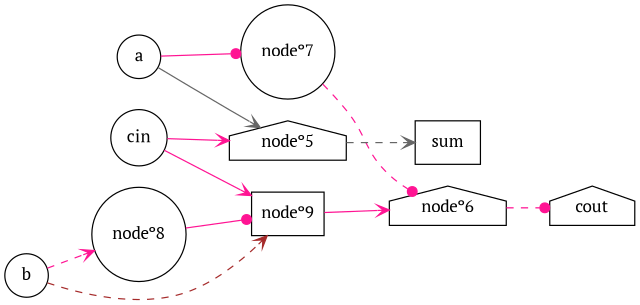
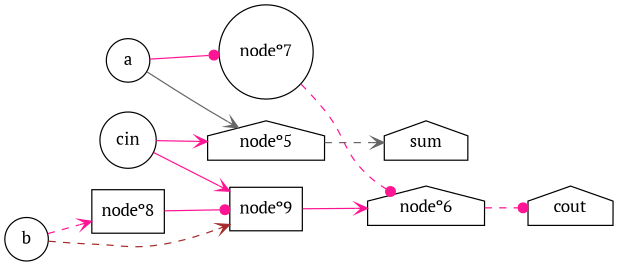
(448, 143) -> (426, 143)
(139, 234) -> (128, 211)
